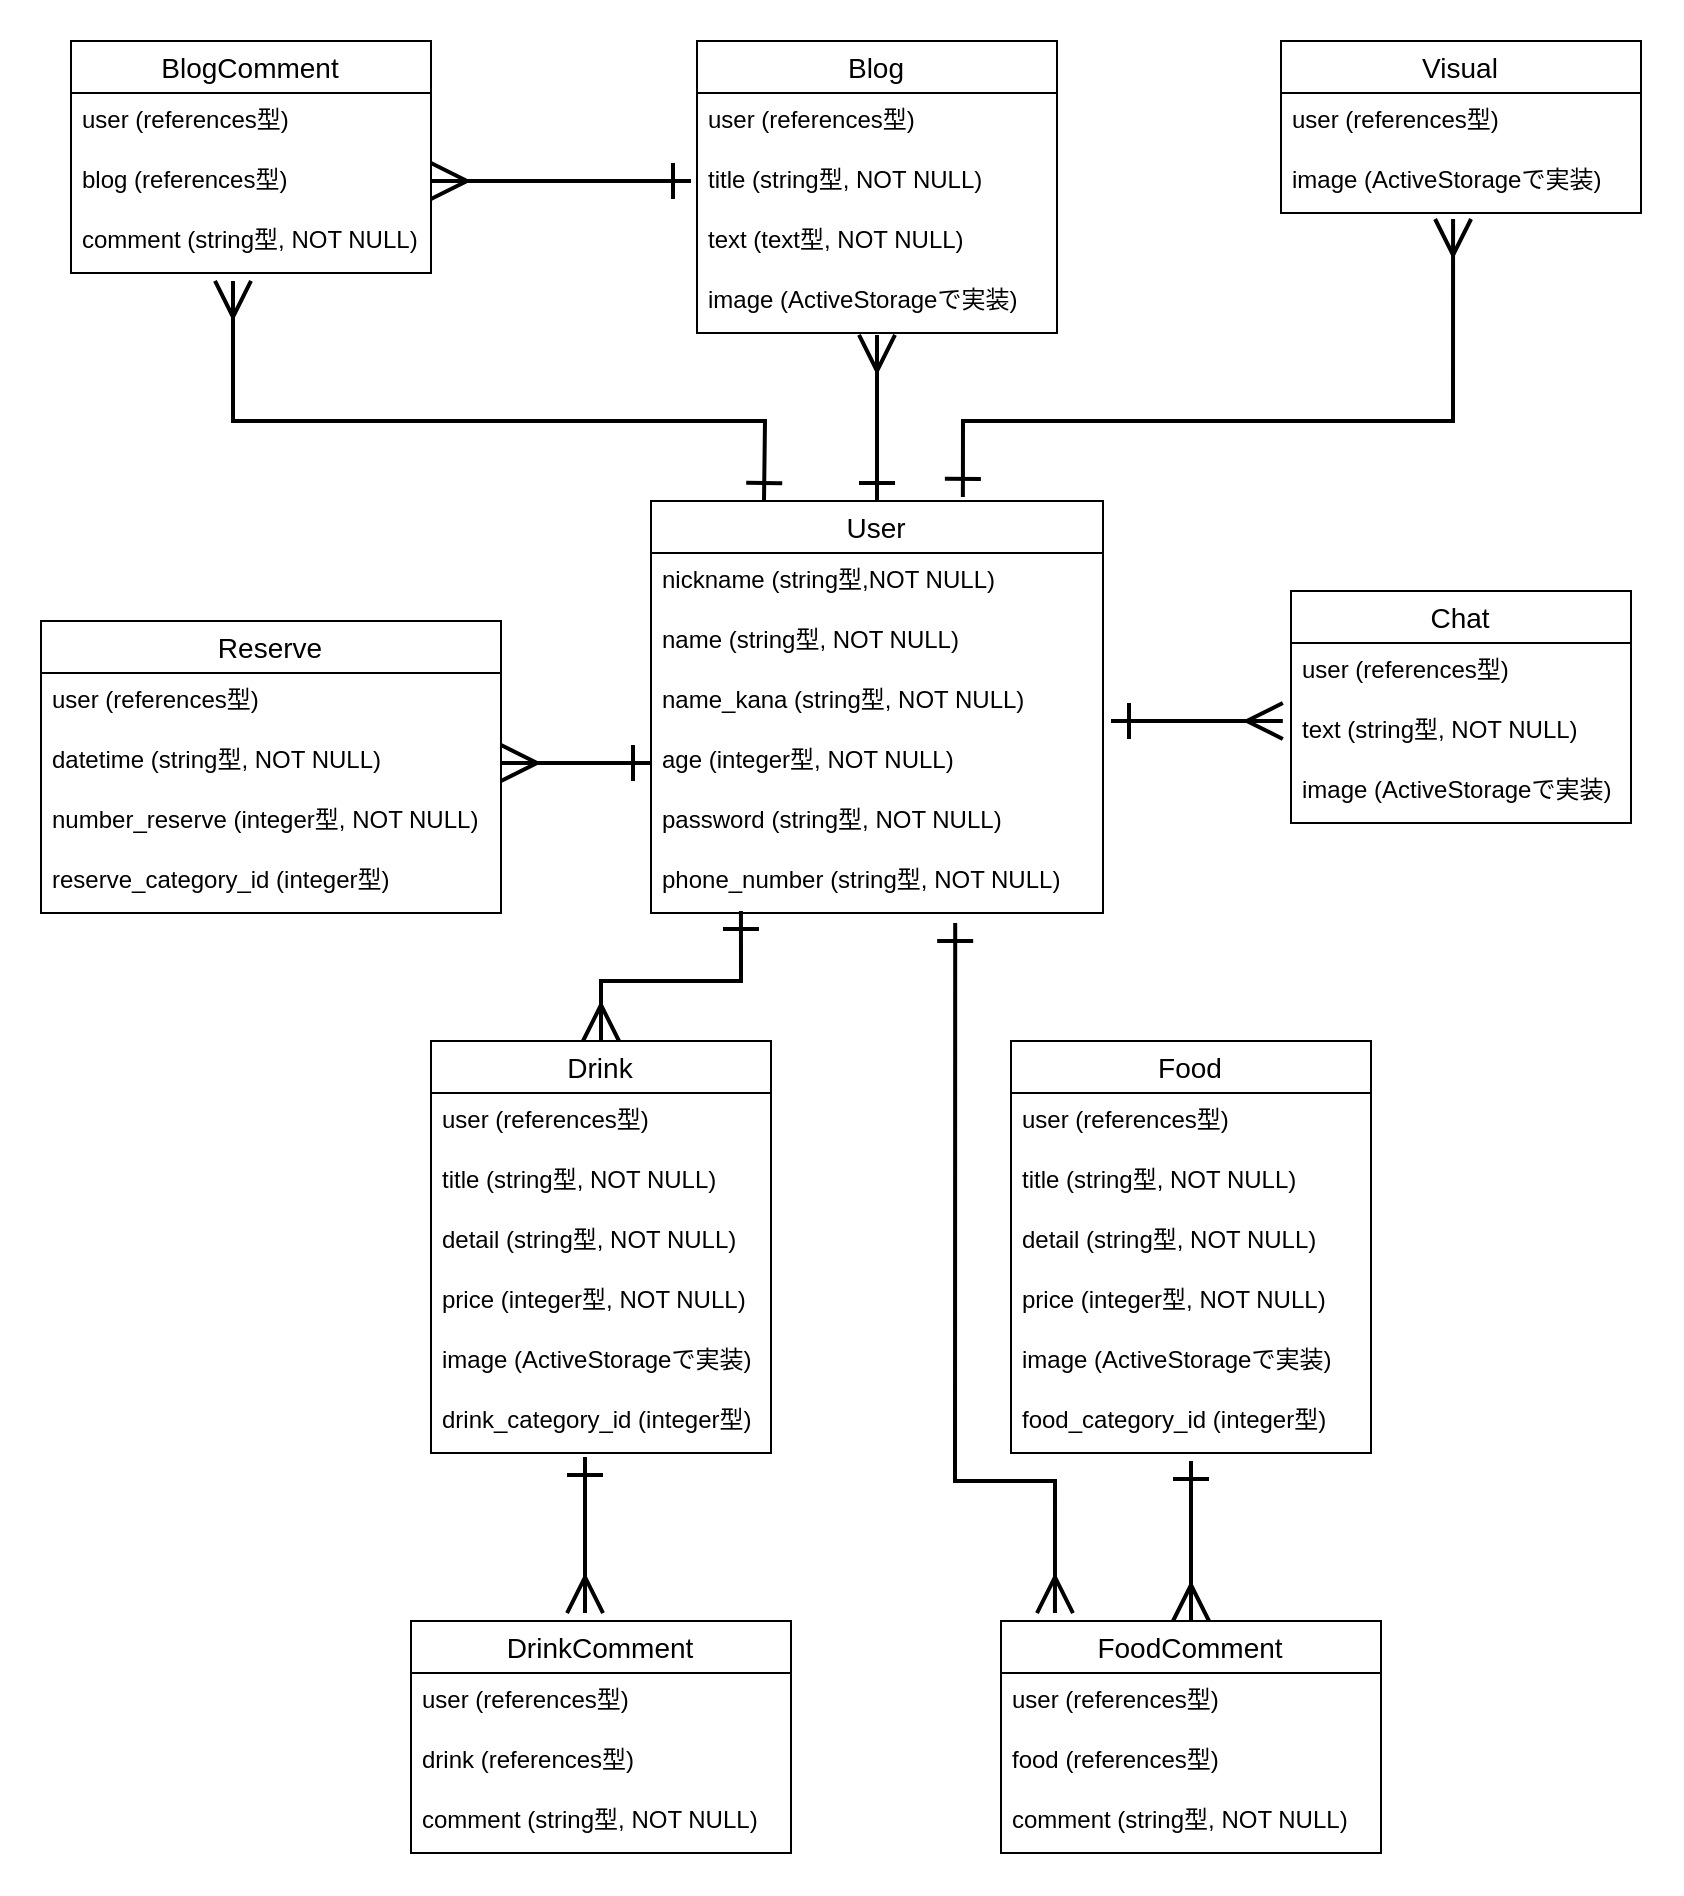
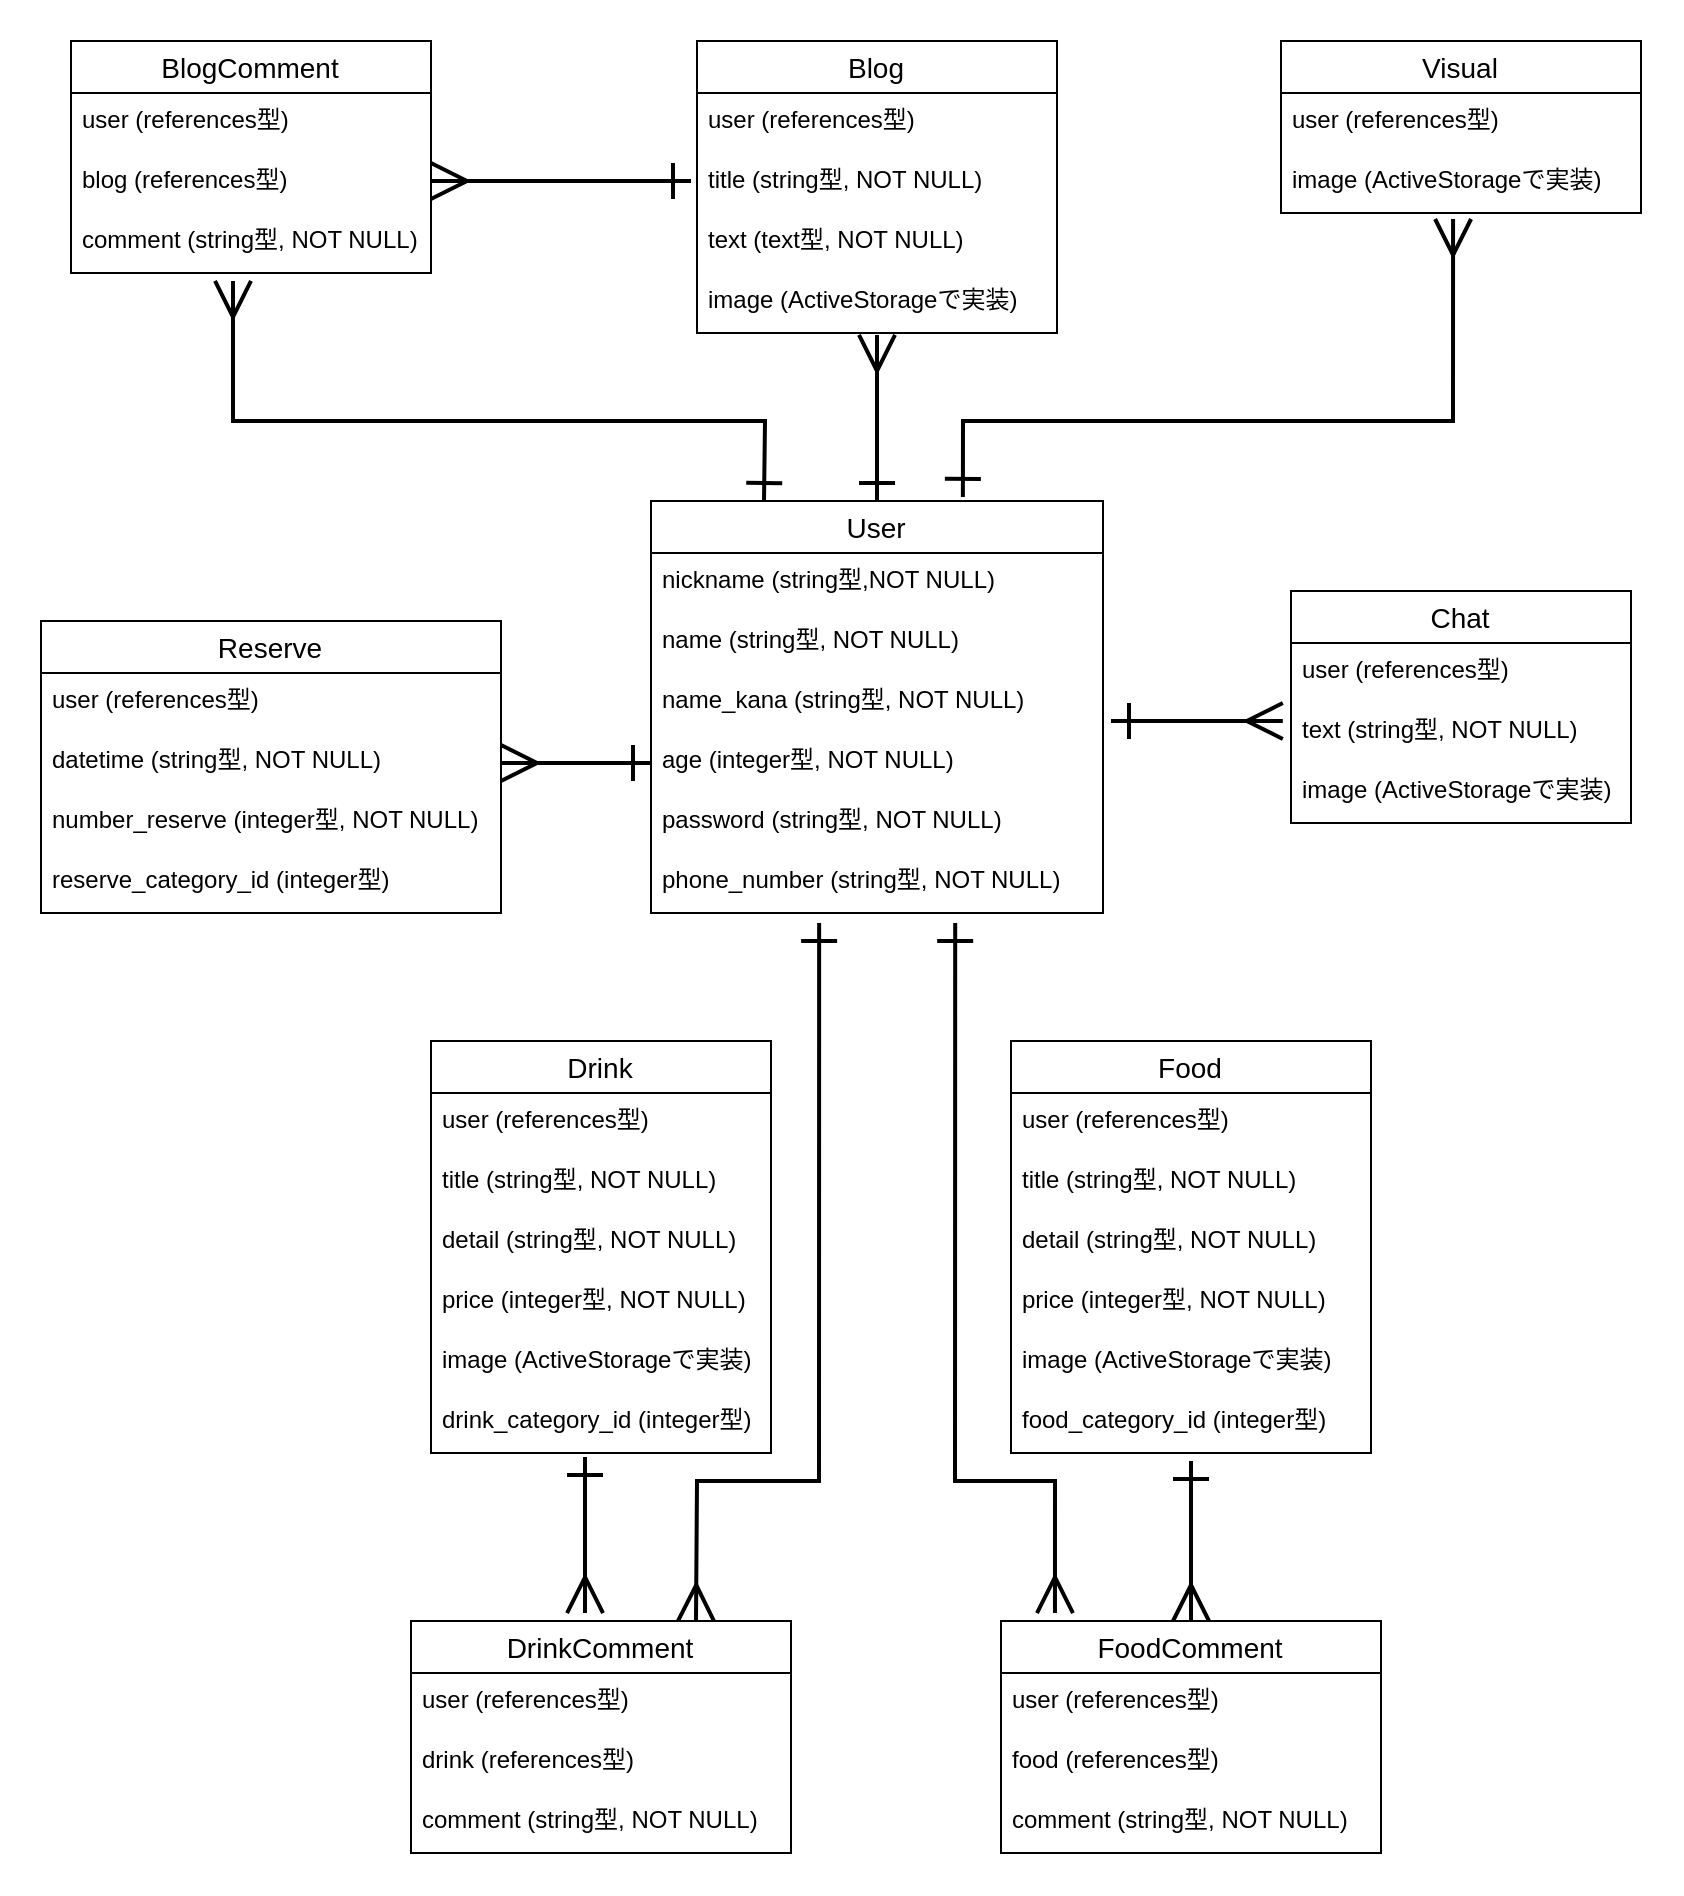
(673, 981) -> none
none -> (819, 1333)
